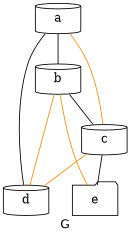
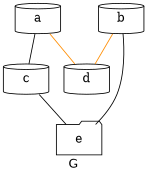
(58, 49) -> none
(93, 77) -> (32, 49)
(20, 107) -> (62, 49)
(81, 109) -> none
(70, 141) -> (120, 83)
(65, 170) -> none
